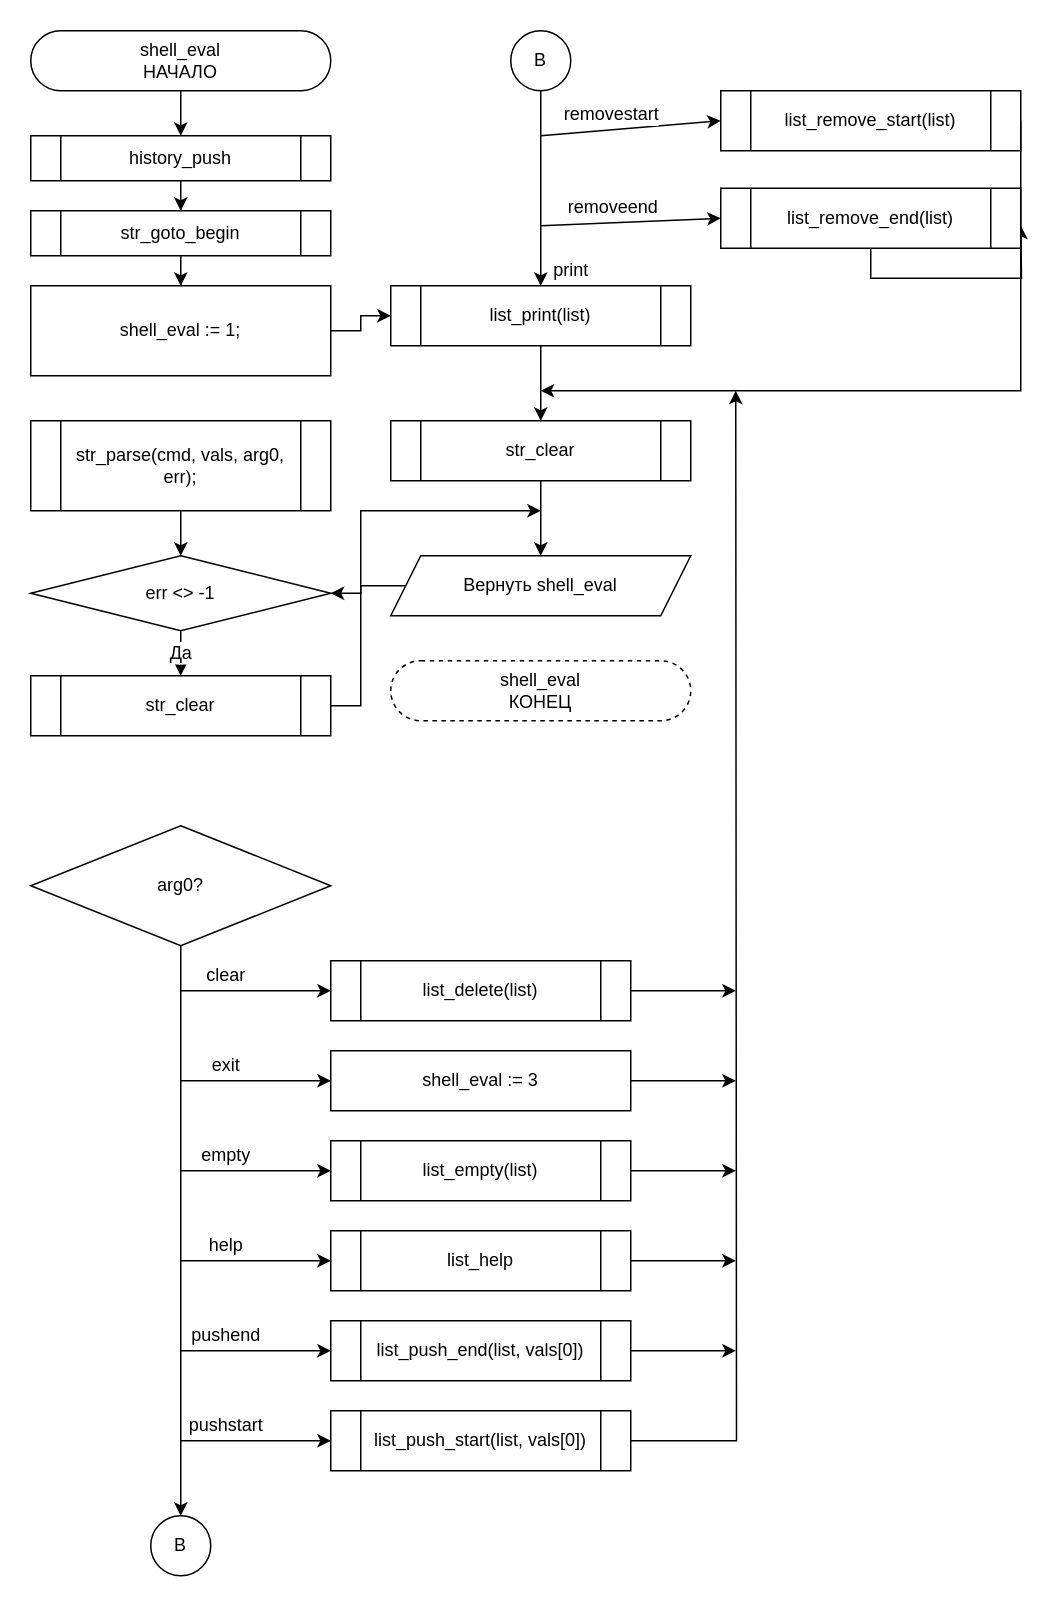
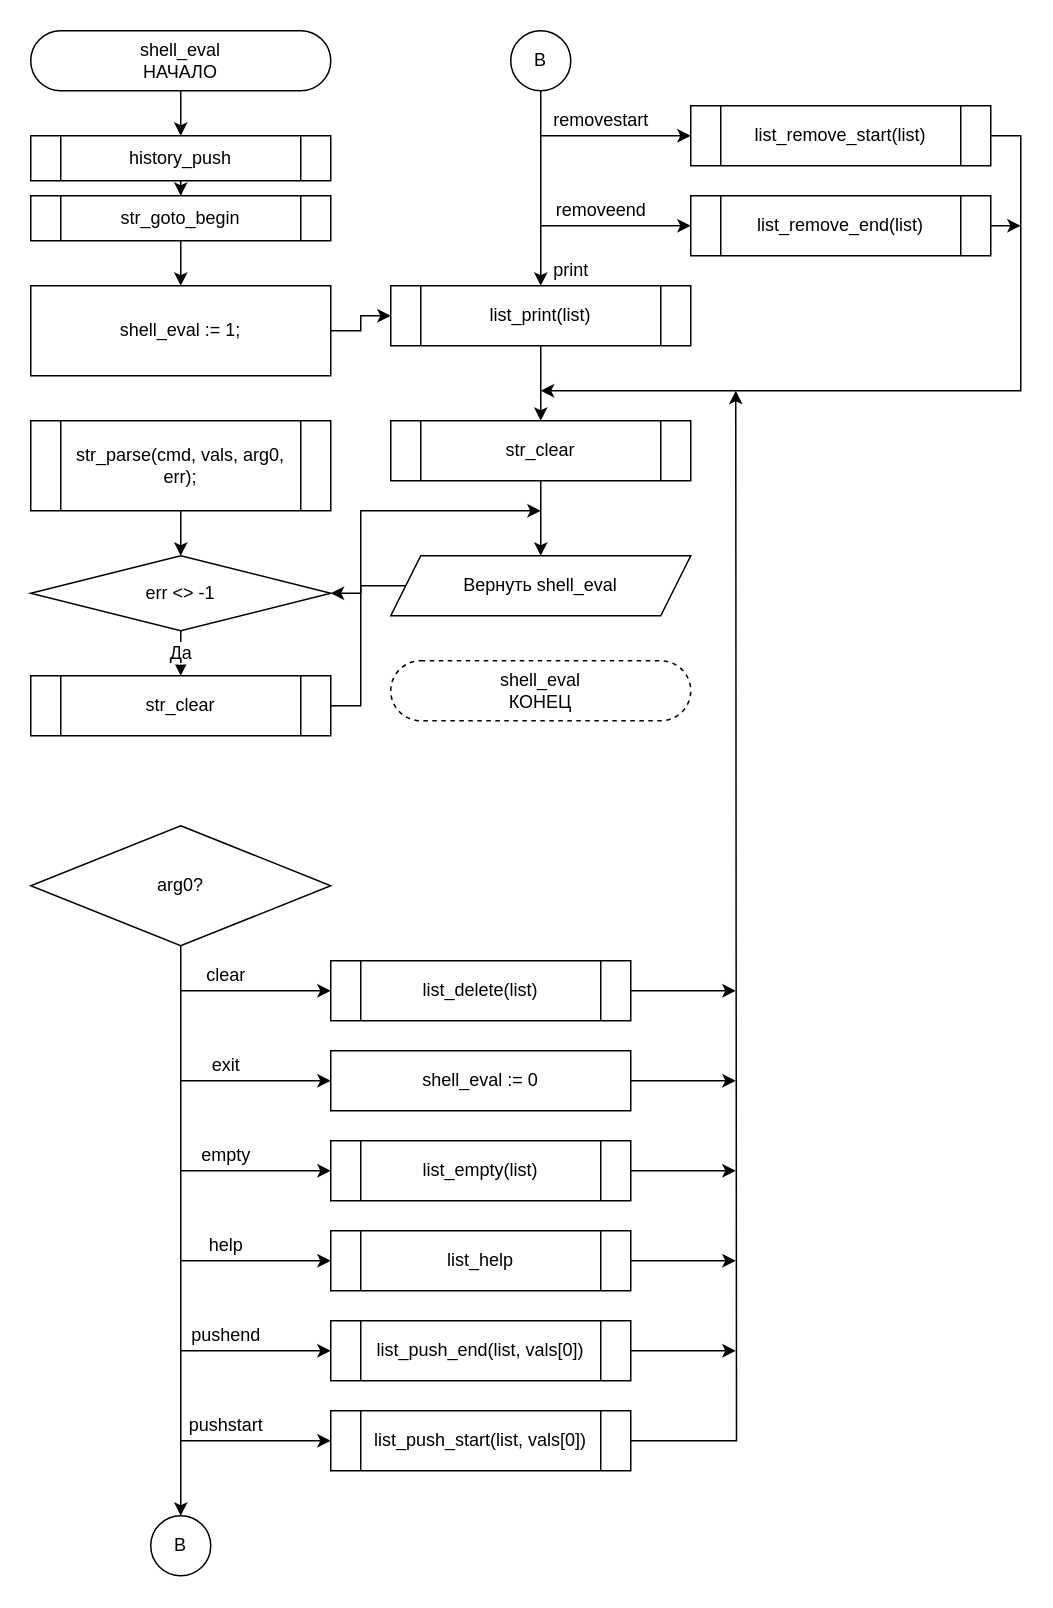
(871, 121) -> (841, 136)
(871, 218) -> (841, 226)
(181, 233) -> (181, 218)
(481, 1081) -> (481, 1081)
